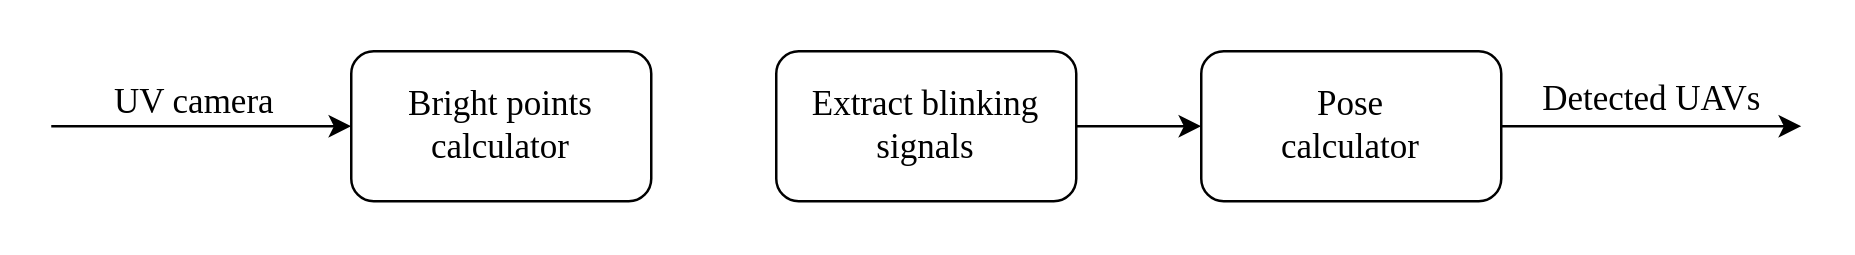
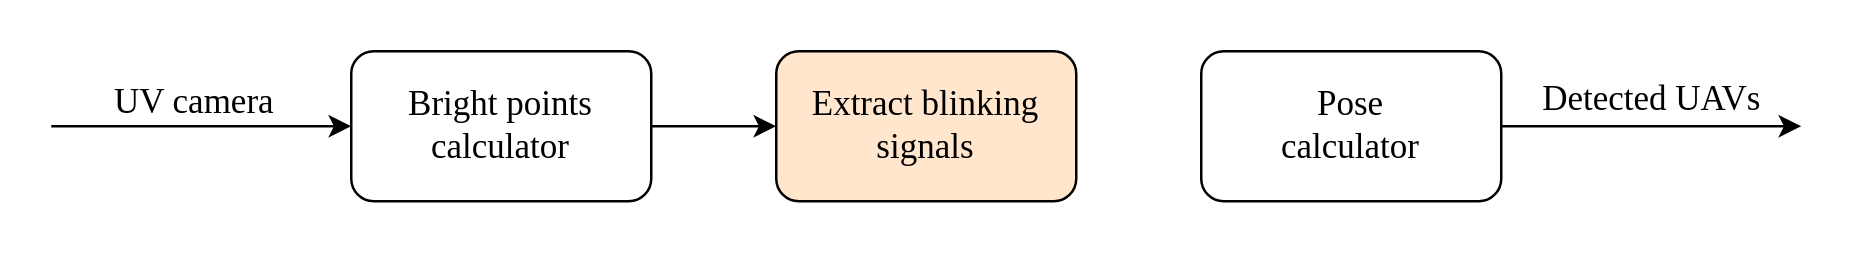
none -> (705, 126)
(926, 126) -> (926, 126)
(1130, 126) -> none
